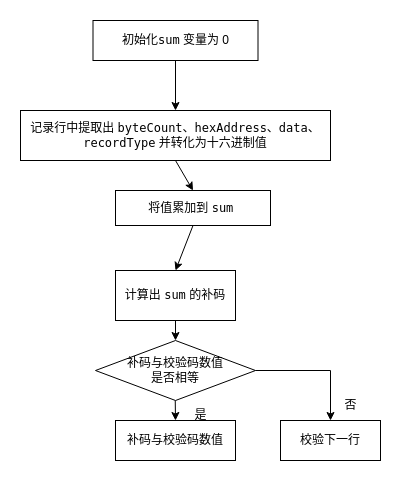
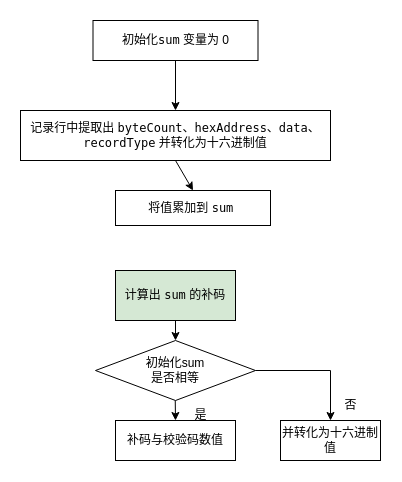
(186, 245) -> none
(176, 296) -> (176, 296)
(176, 371) -> (176, 371)
(331, 441) -> (331, 441)
